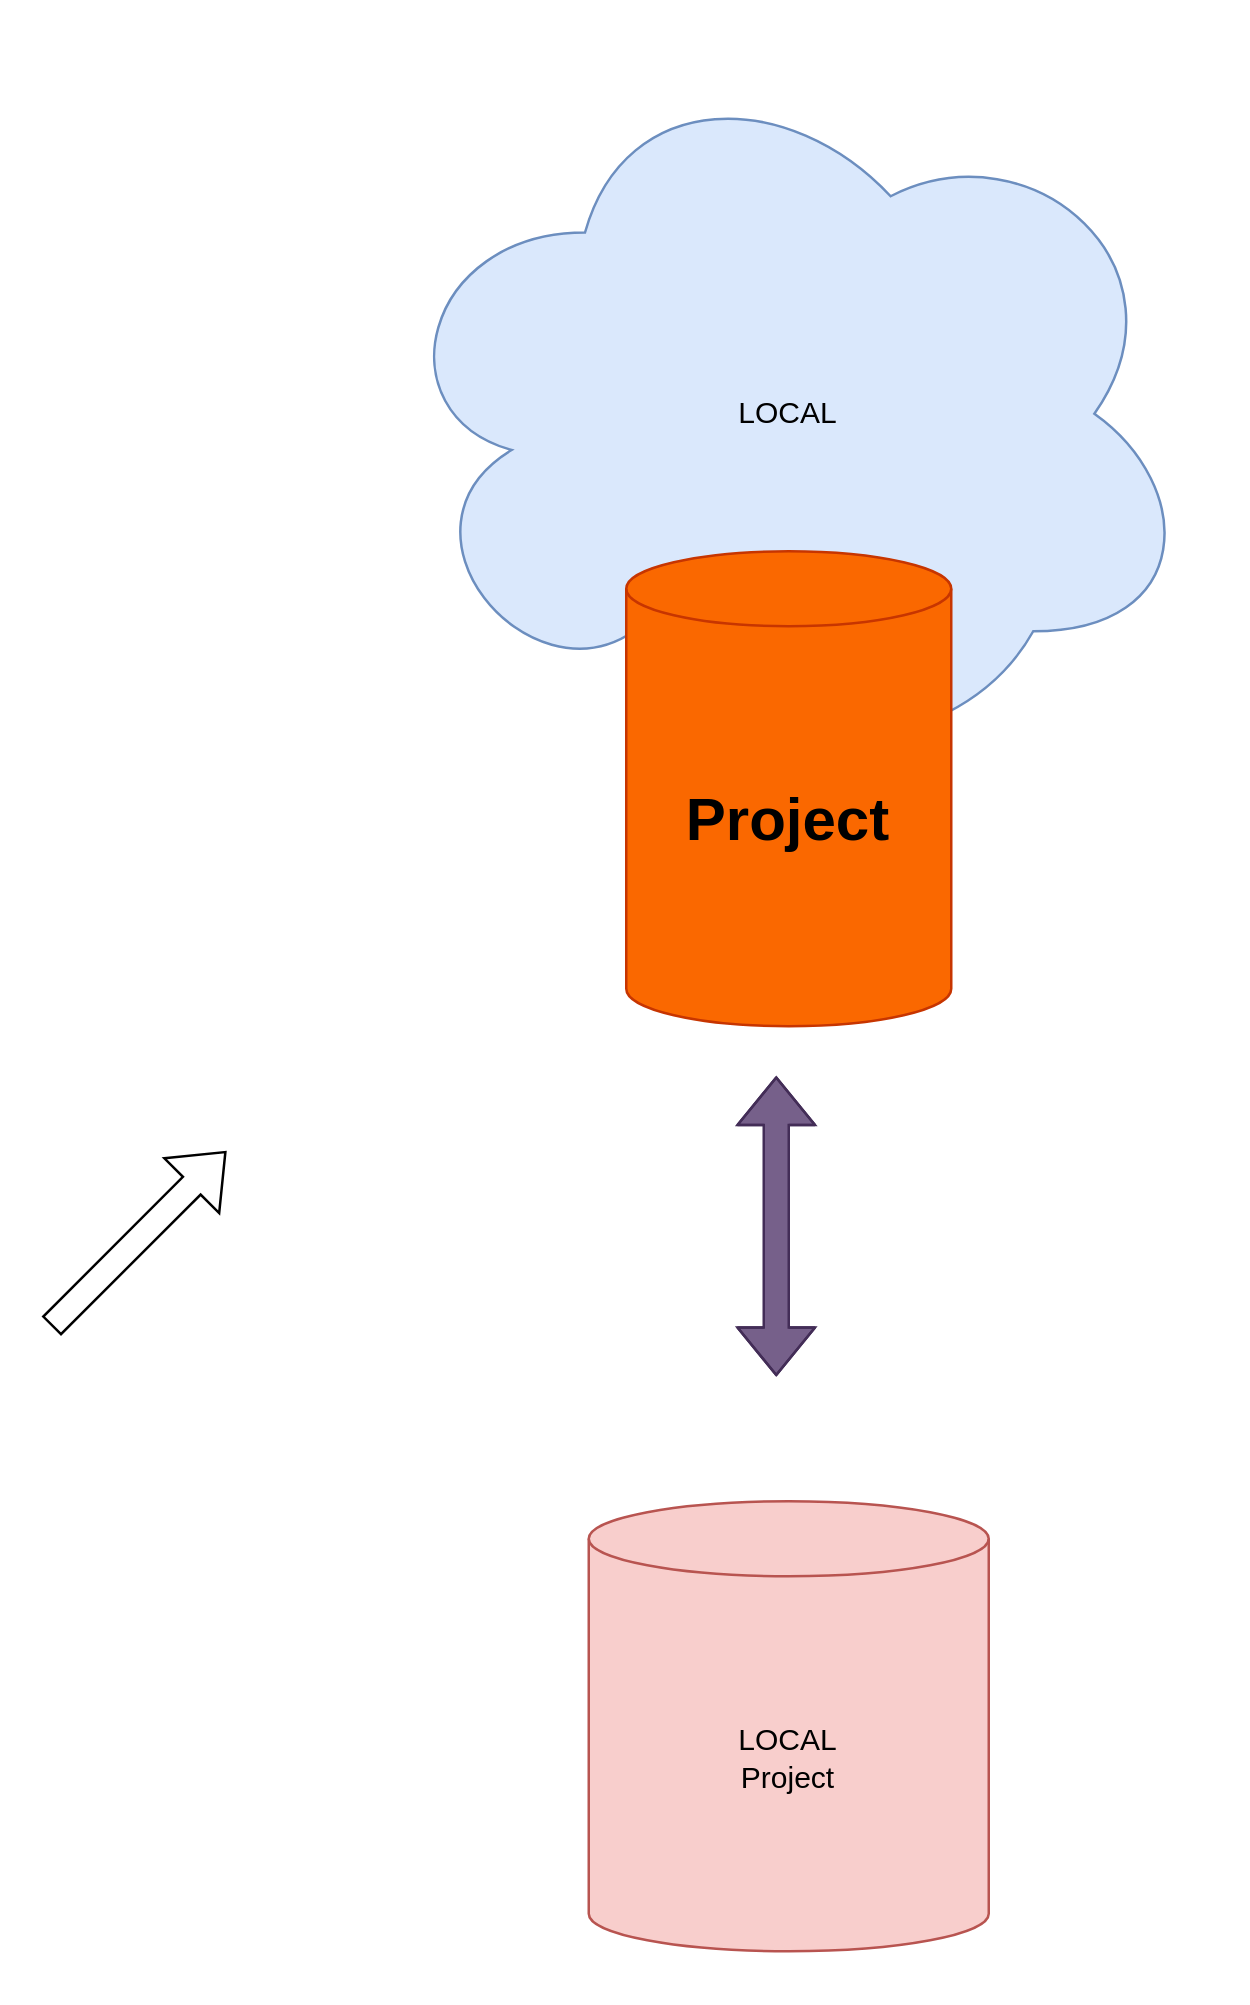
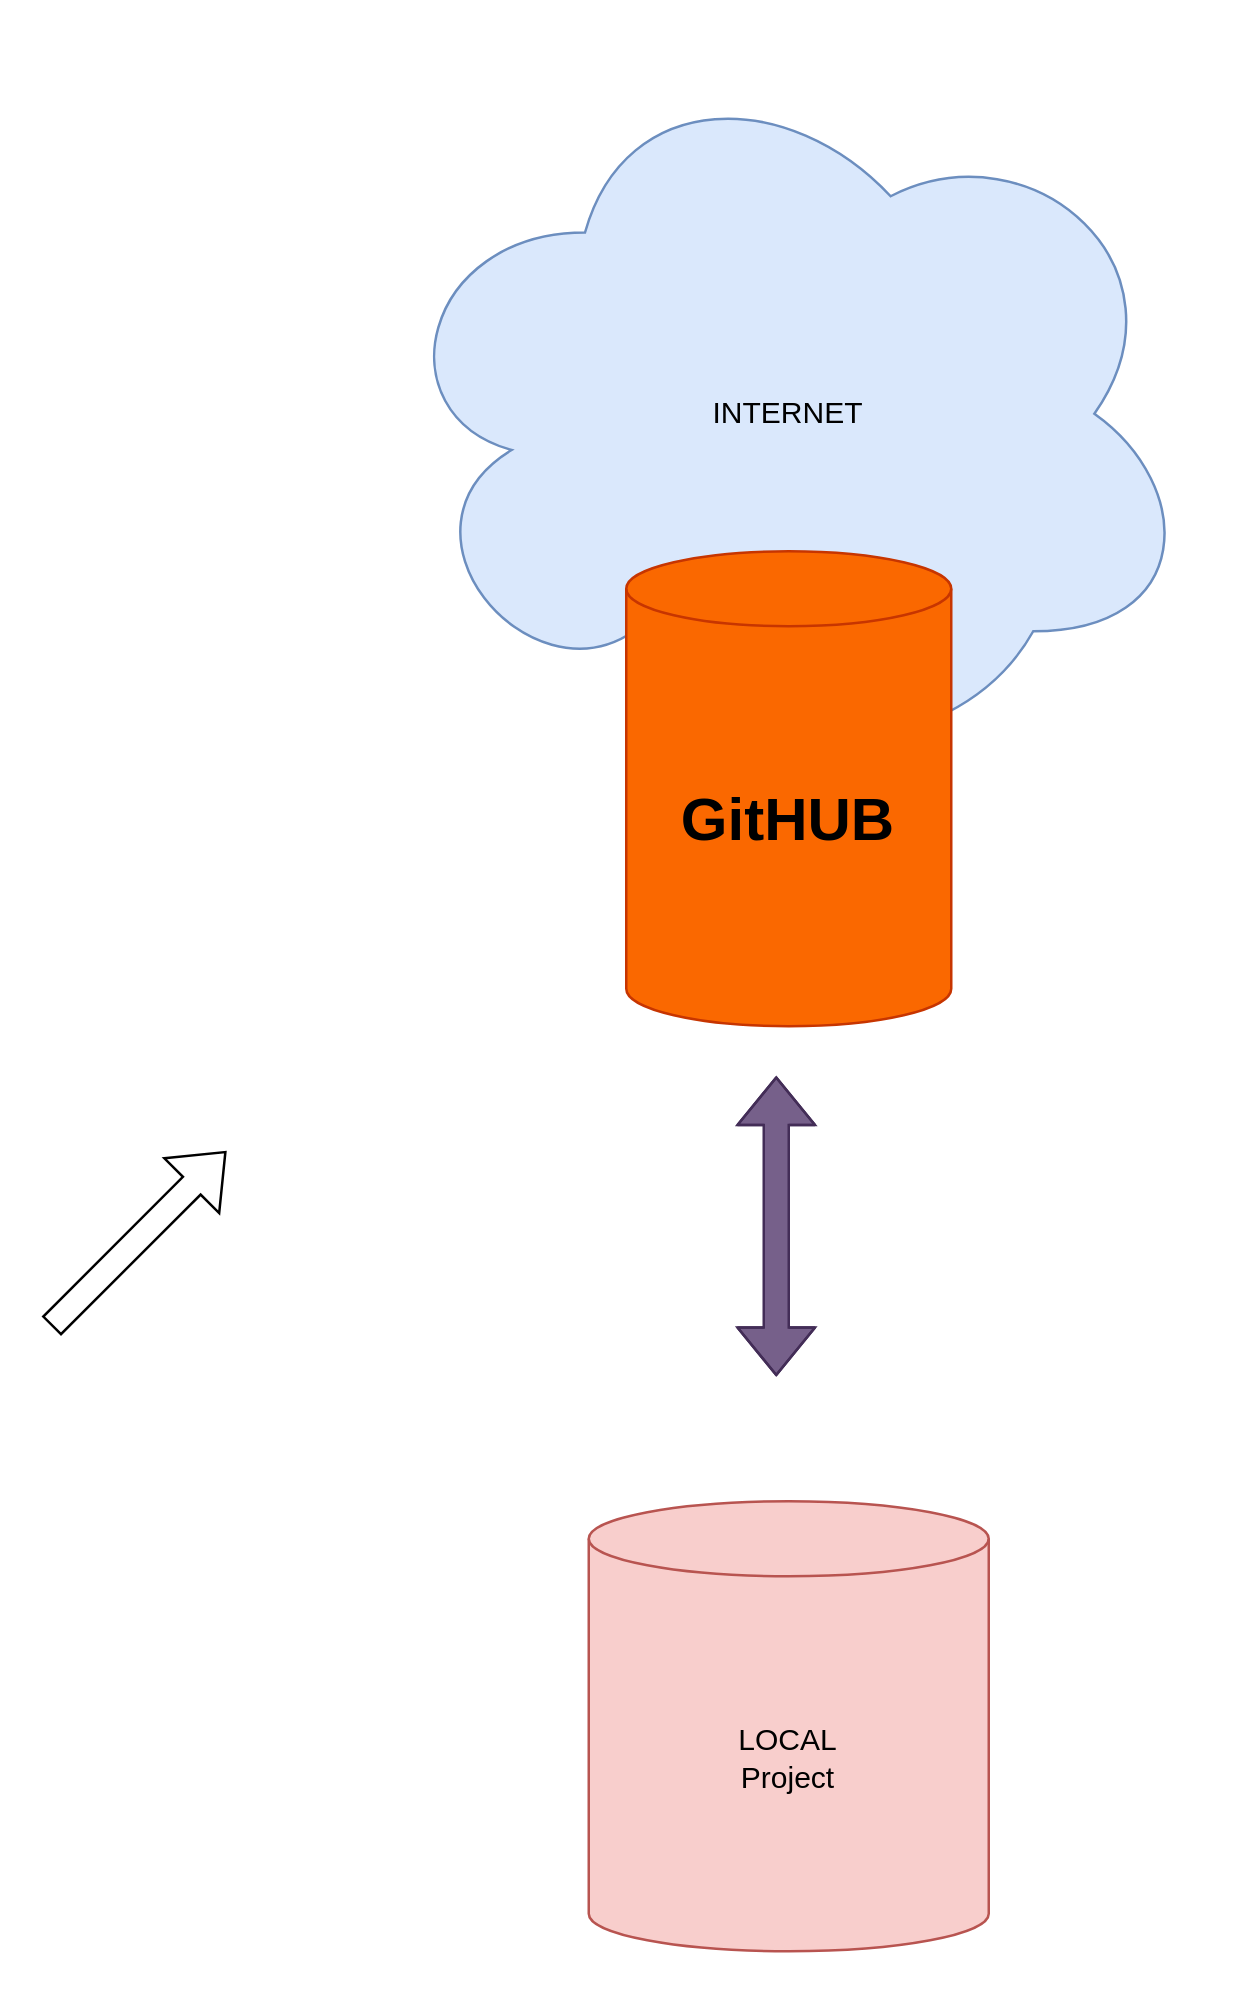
(789, 414) -> (789, 414)
(789, 821) -> (789, 821)
